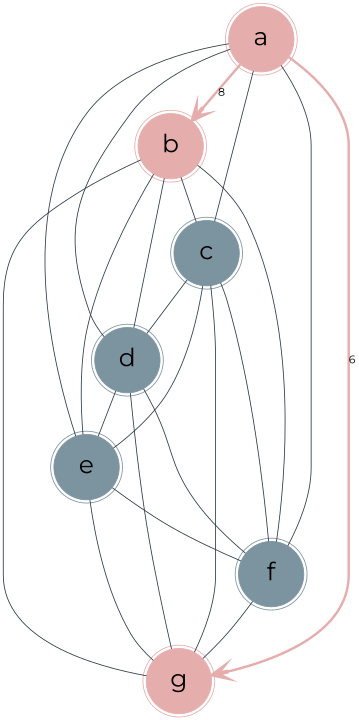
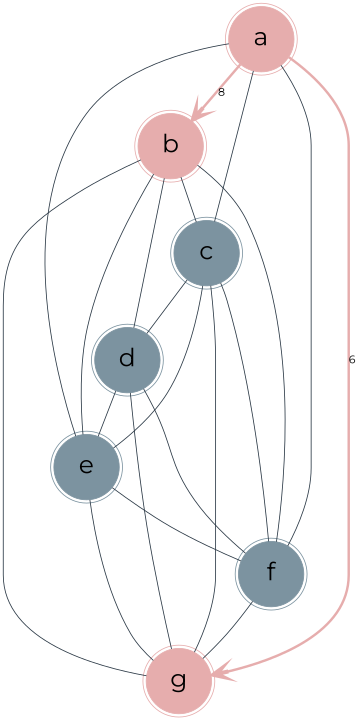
(97, 165) -> none
